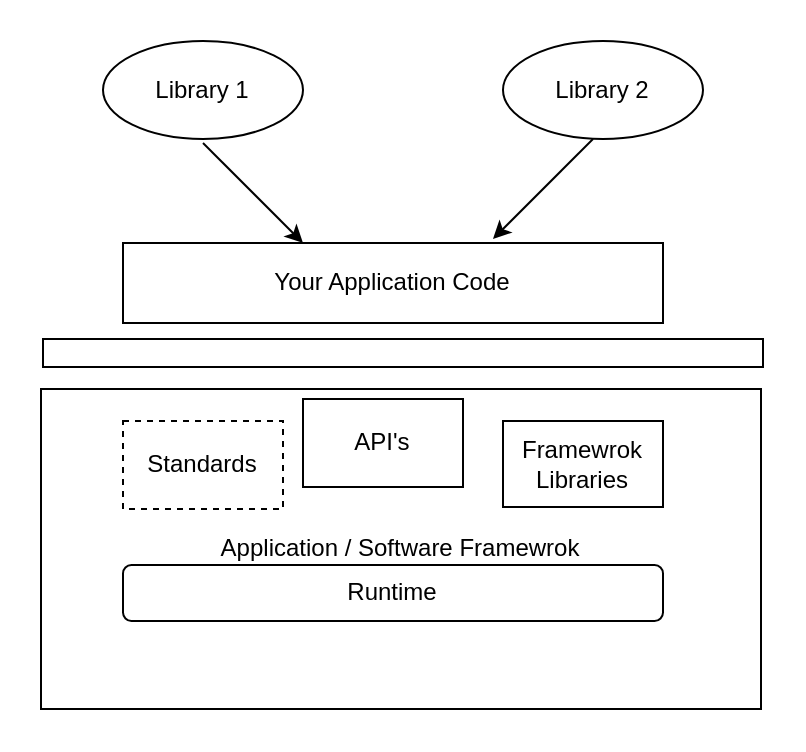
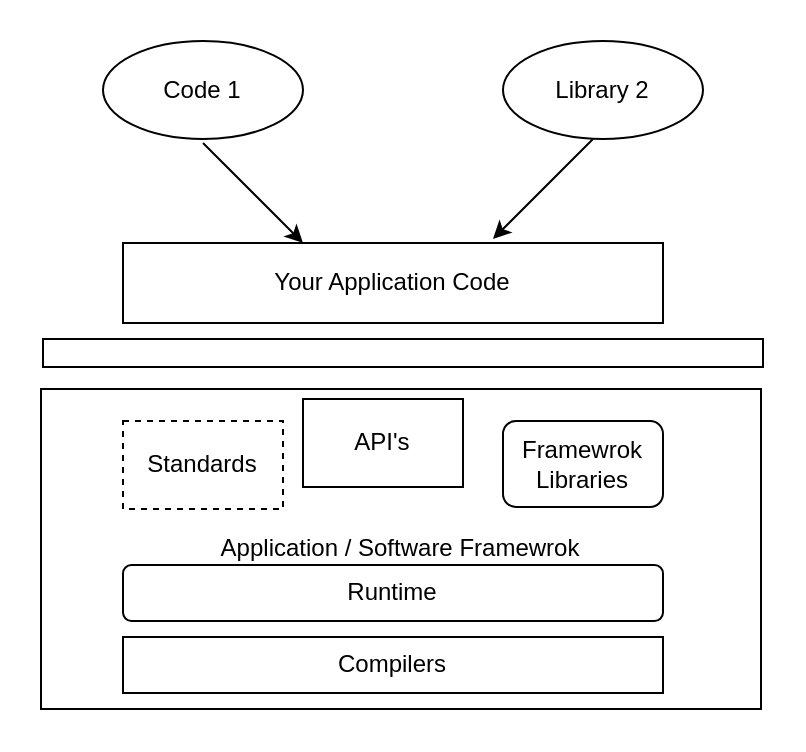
(203, 91) -> (203, 91)
(583, 464) -> (583, 464)
none -> (393, 665)
